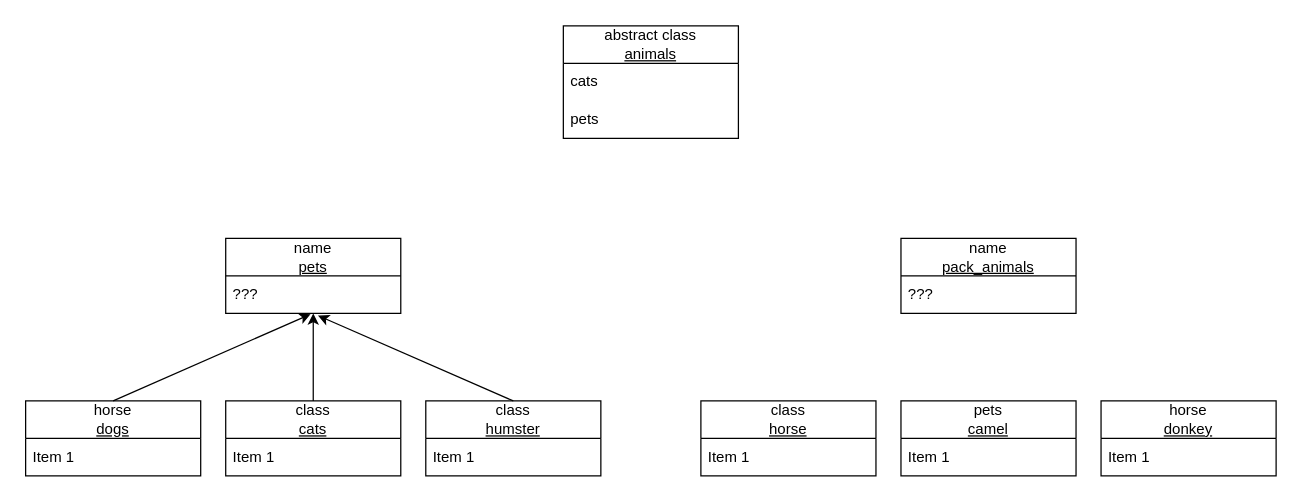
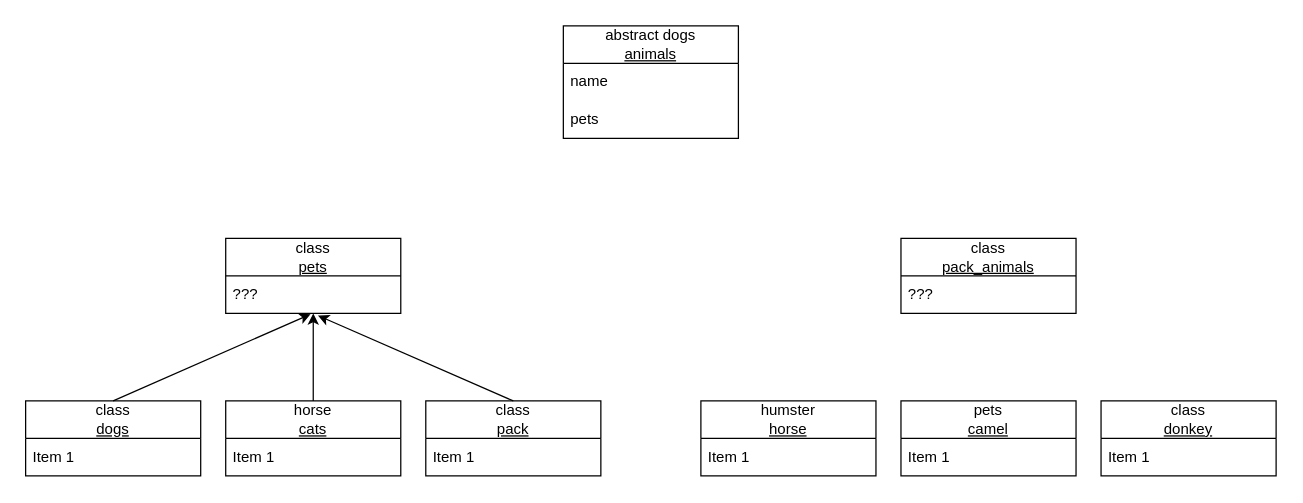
(651, 44) -> (651, 44)
(587, 82) -> (587, 82)
(313, 257) -> (313, 257)
(988, 257) -> (988, 257)
(113, 419) -> (113, 419)
(313, 419) -> (313, 419)
(513, 419) -> (513, 419)
(788, 419) -> (788, 419)
(1188, 419) -> (1188, 419)
